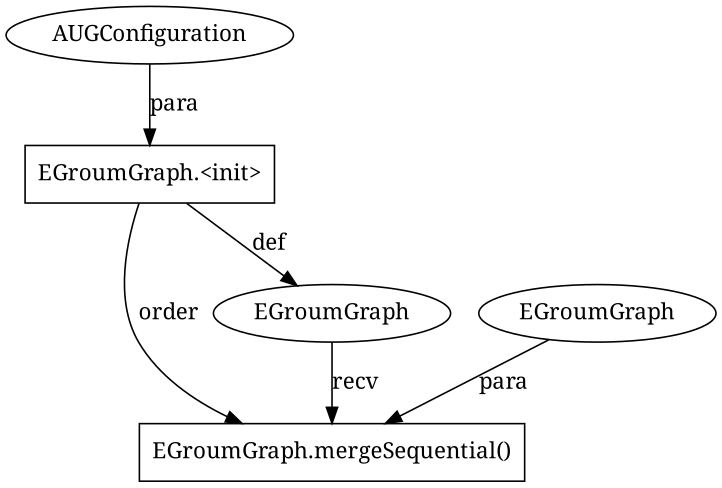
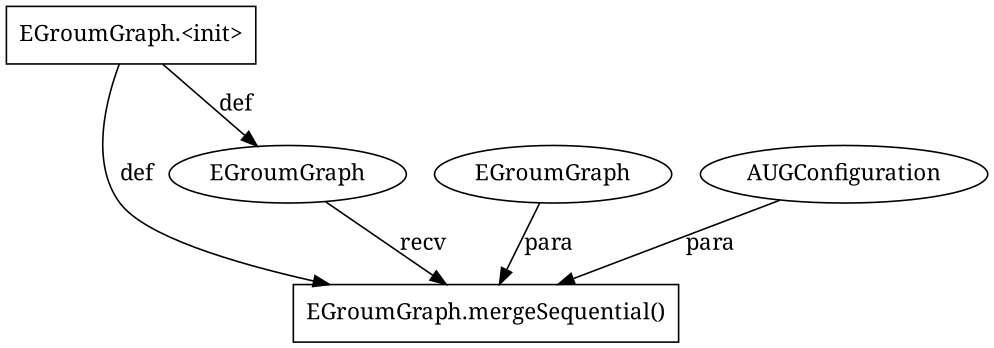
(150, 97) -> (677, 239)
(169, 313) -> (137, 174)
